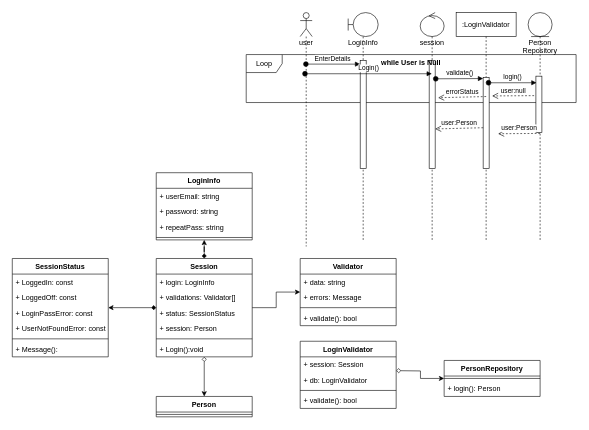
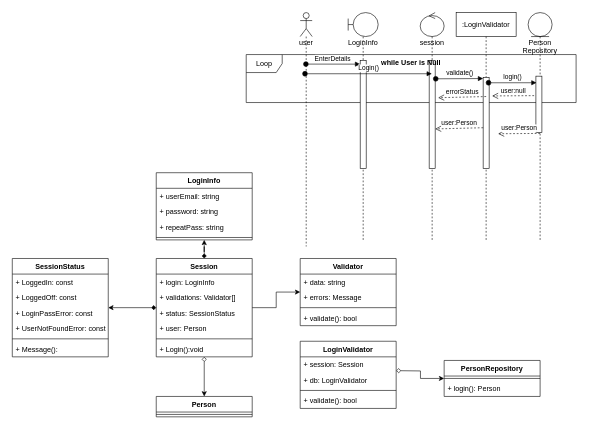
(190, 329) -> (185, 329)
